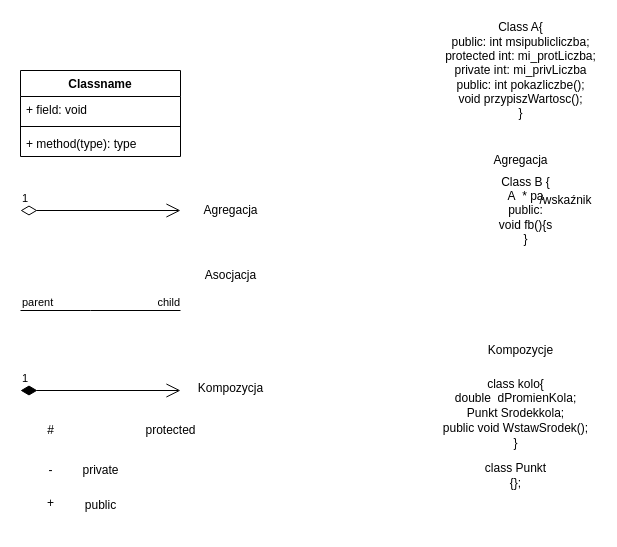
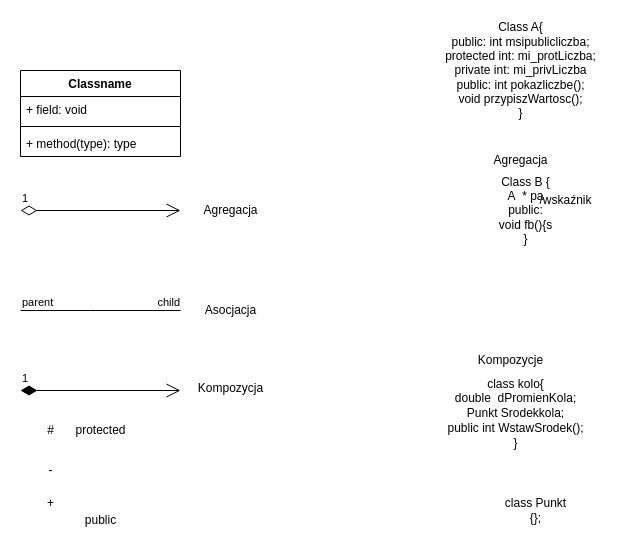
(231, 276) -> (231, 311)
(521, 351) -> (511, 361)
(171, 431) -> (101, 431)
(516, 436) -> (516, 436)
(101, 471) -> none
(516, 476) -> (536, 511)
(101, 506) -> (101, 521)
